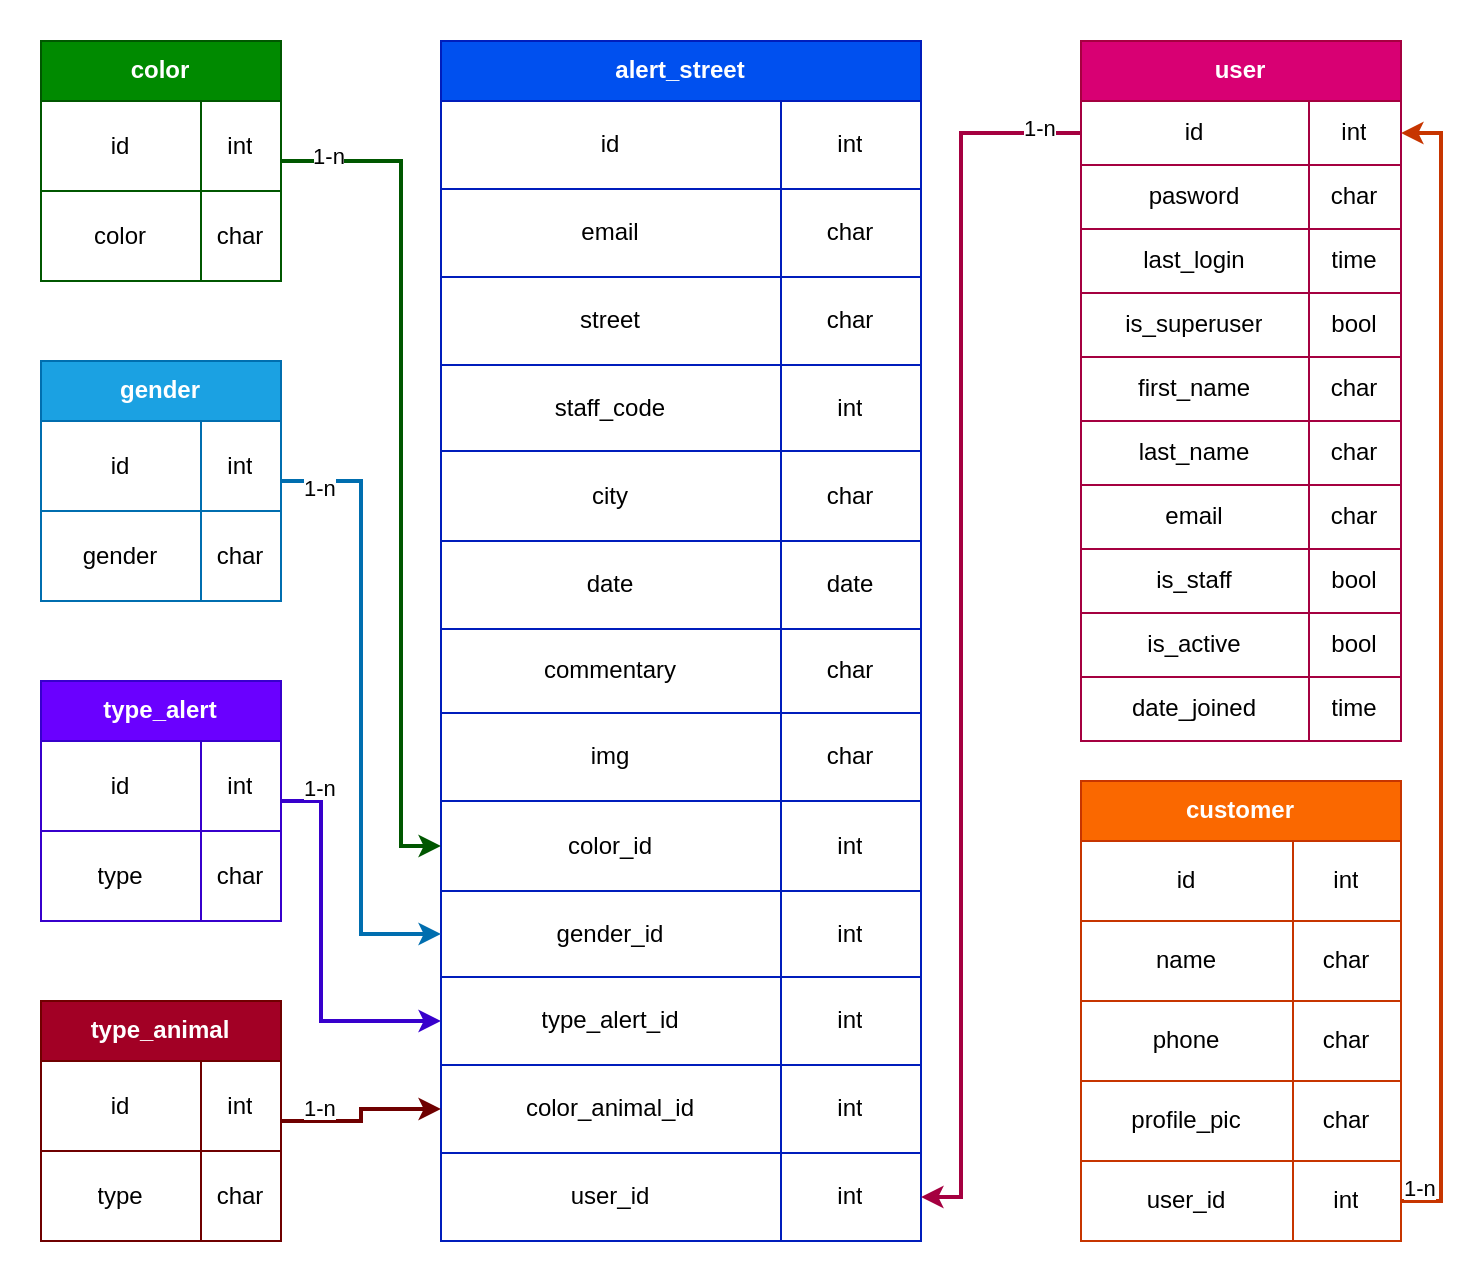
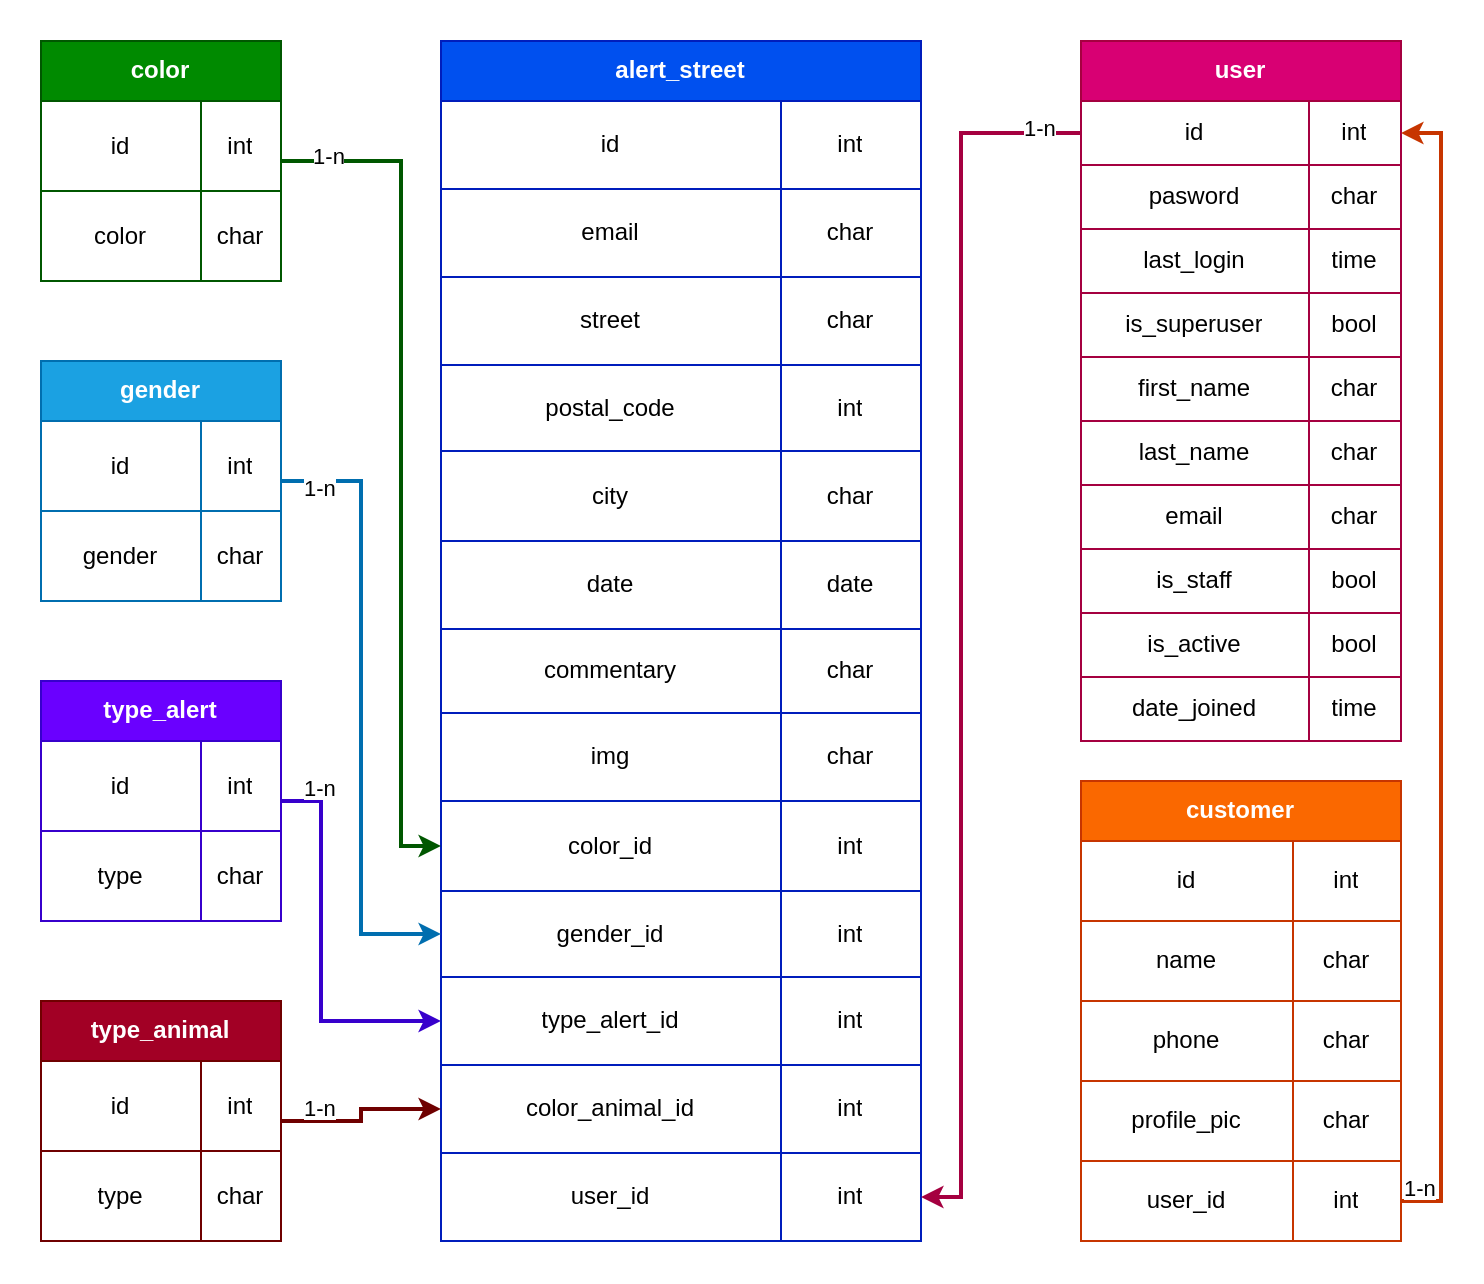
(611, 409) -> (611, 409)
